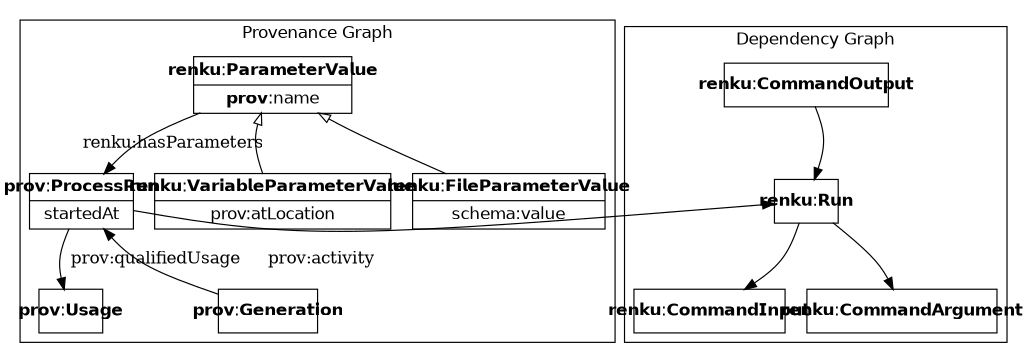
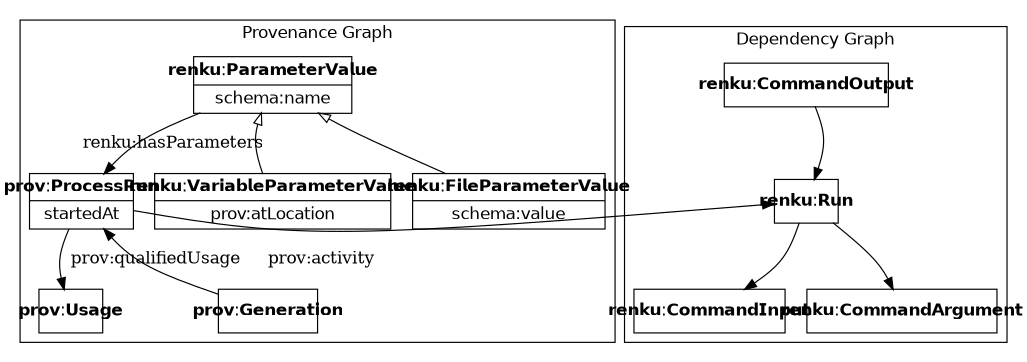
(273, 99) -> (273, 99)
